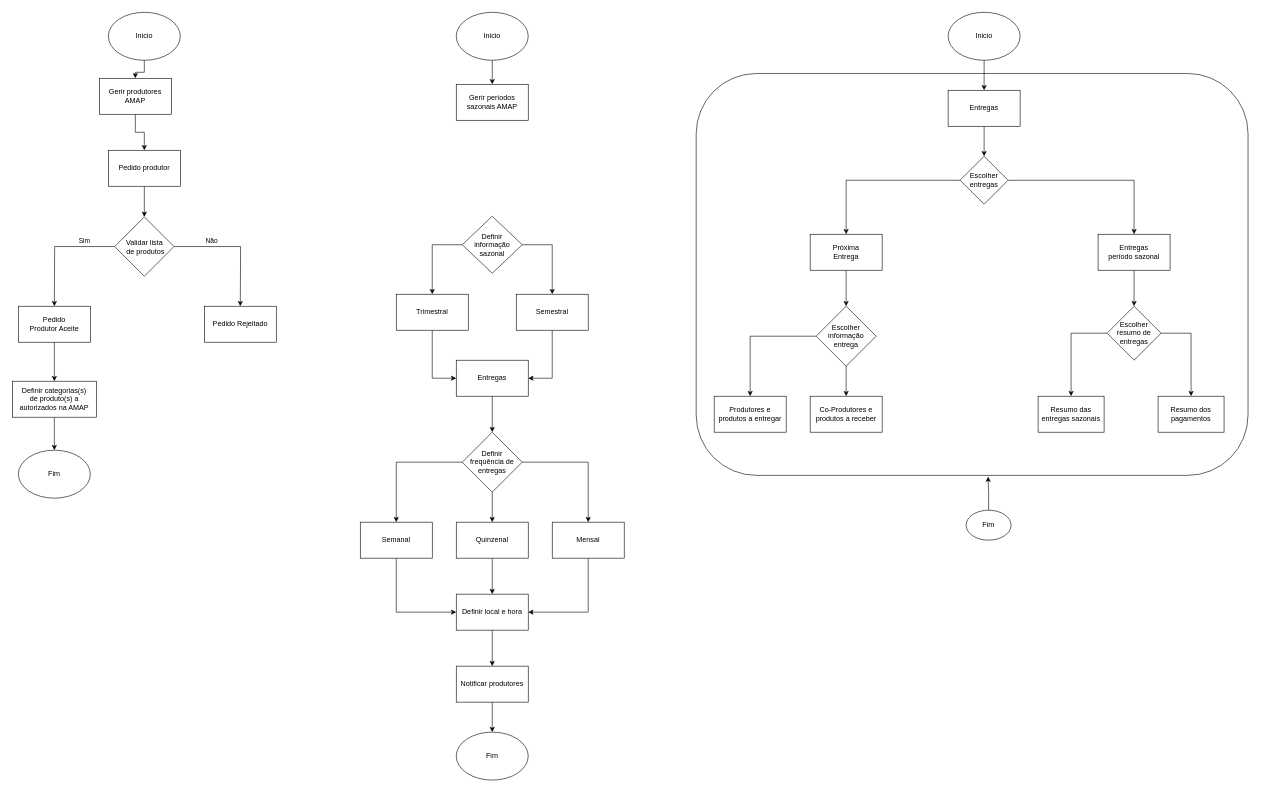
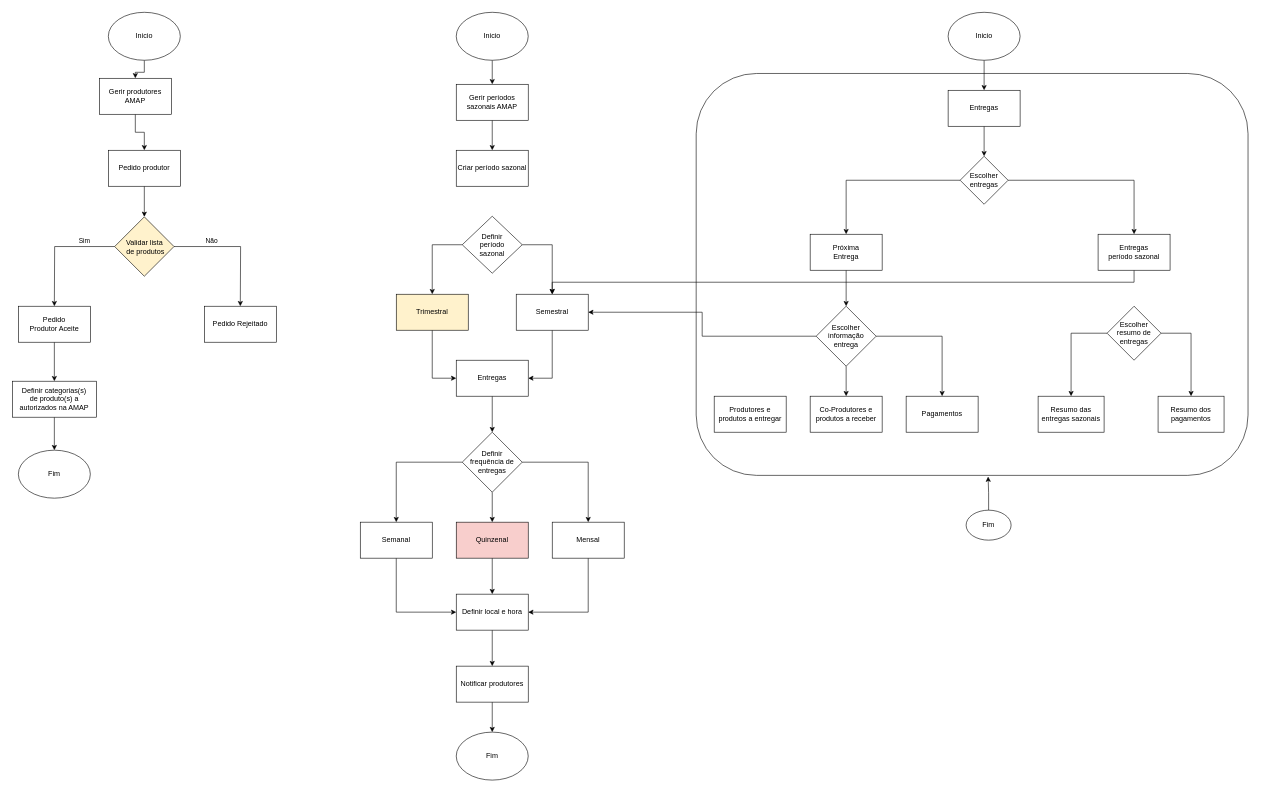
none -> (492, 144)
none -> (492, 168)
(492, 245) -> (492, 245)
(144, 247) -> (144, 247)
(1134, 300) -> (844, 282)
(432, 312) -> (432, 312)
none -> (941, 336)
(750, 390) -> (702, 312)
none -> (942, 414)
(492, 540) -> (492, 540)
